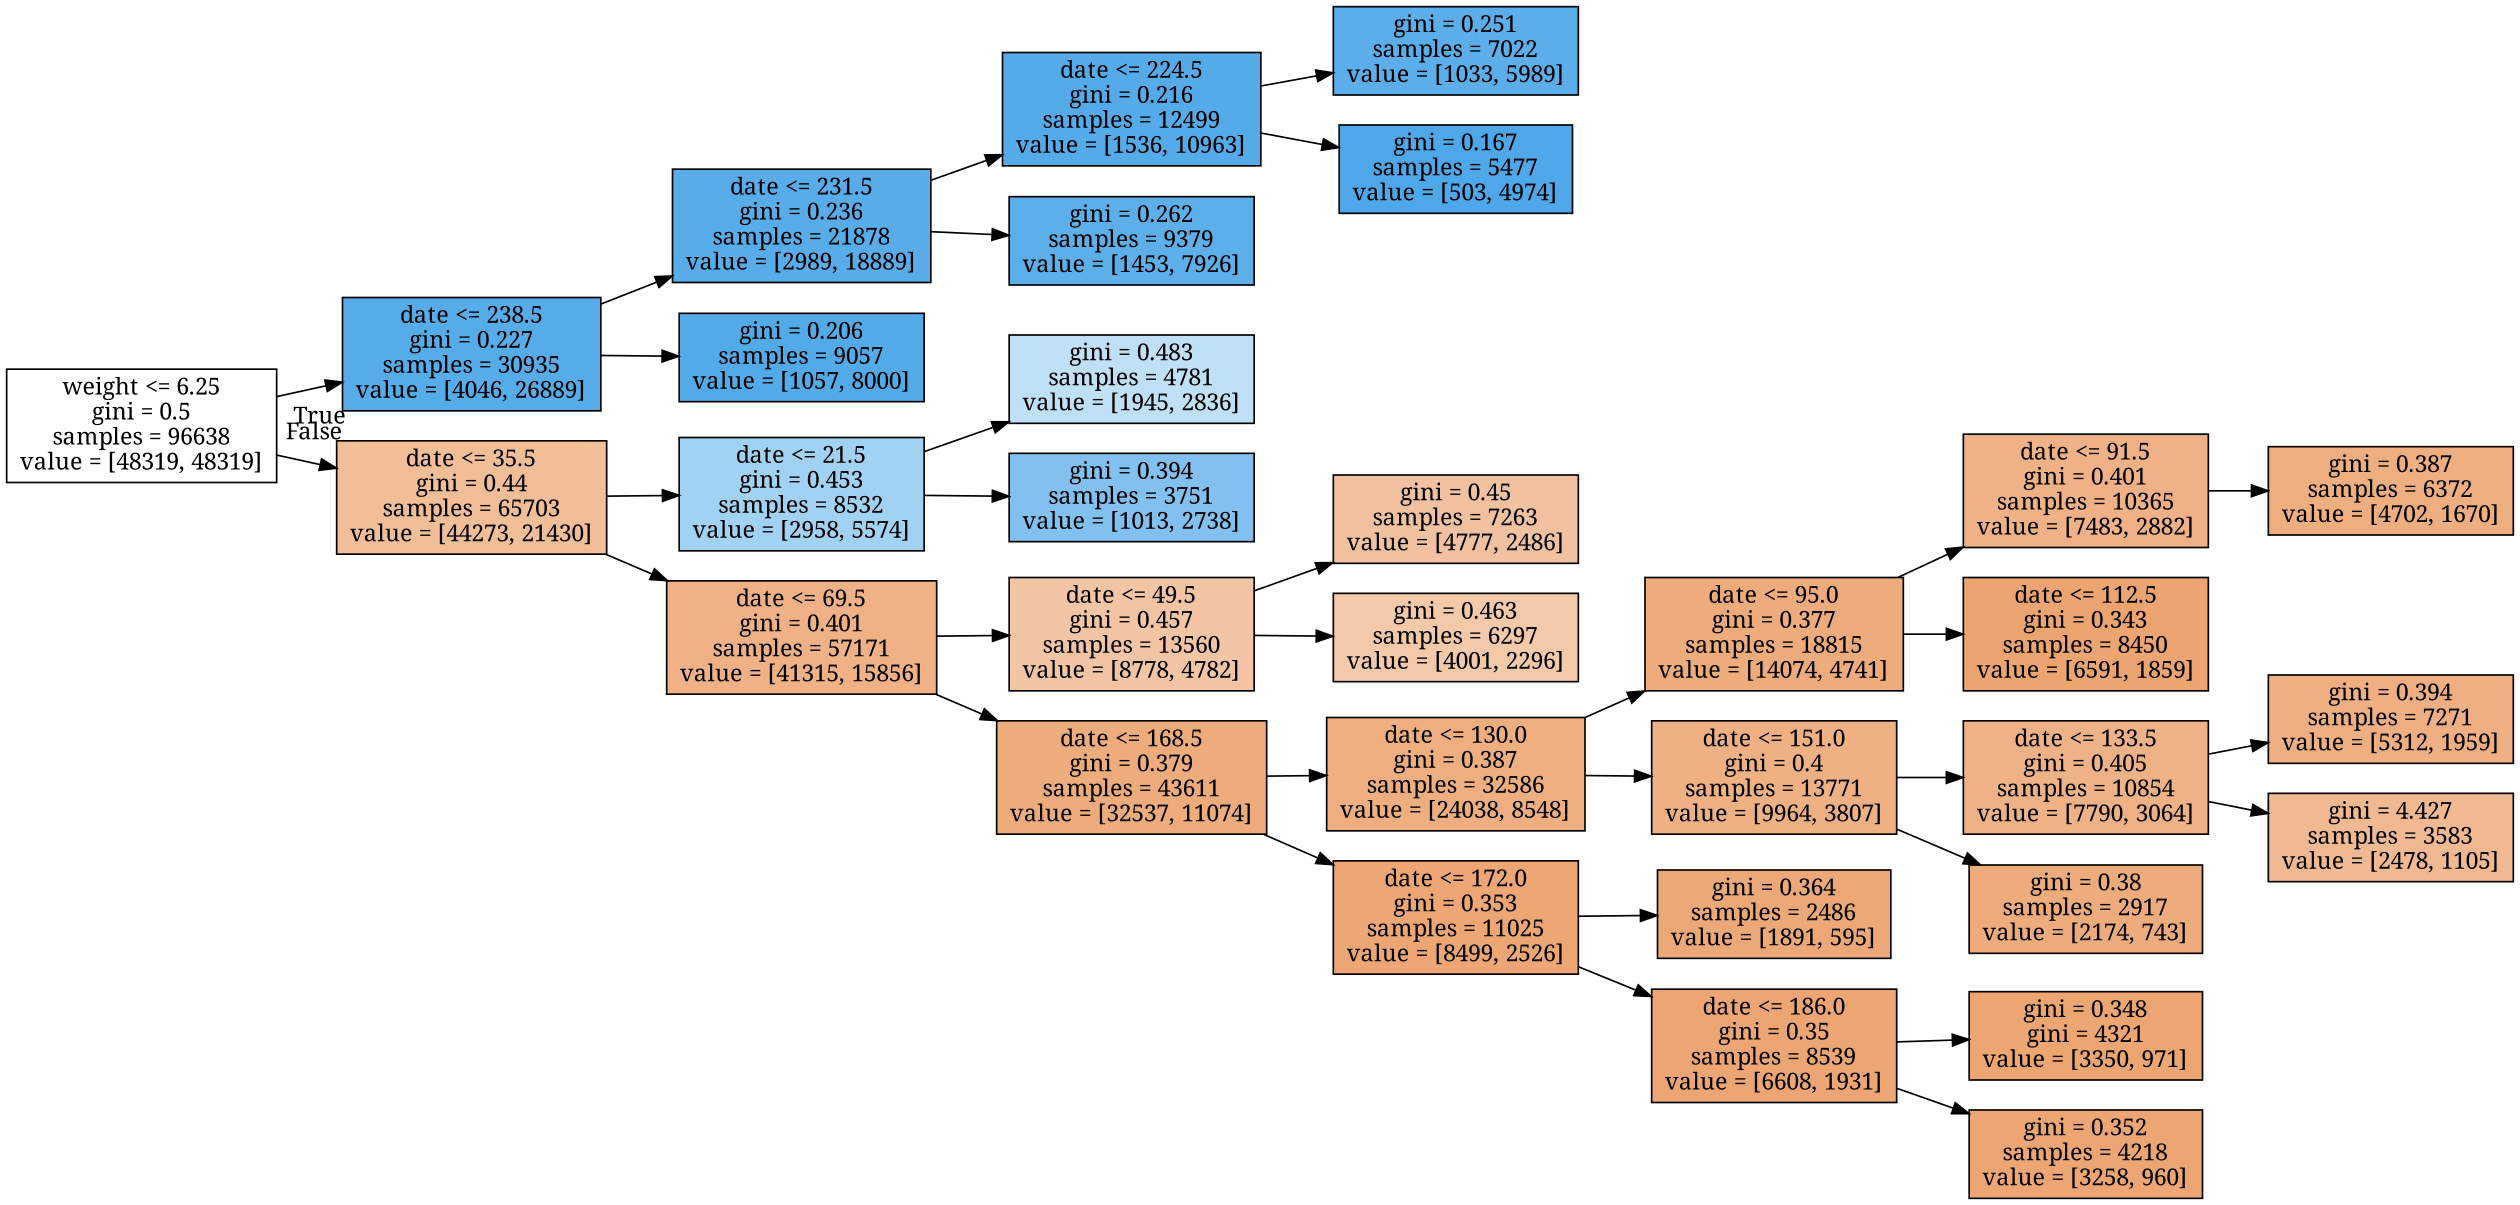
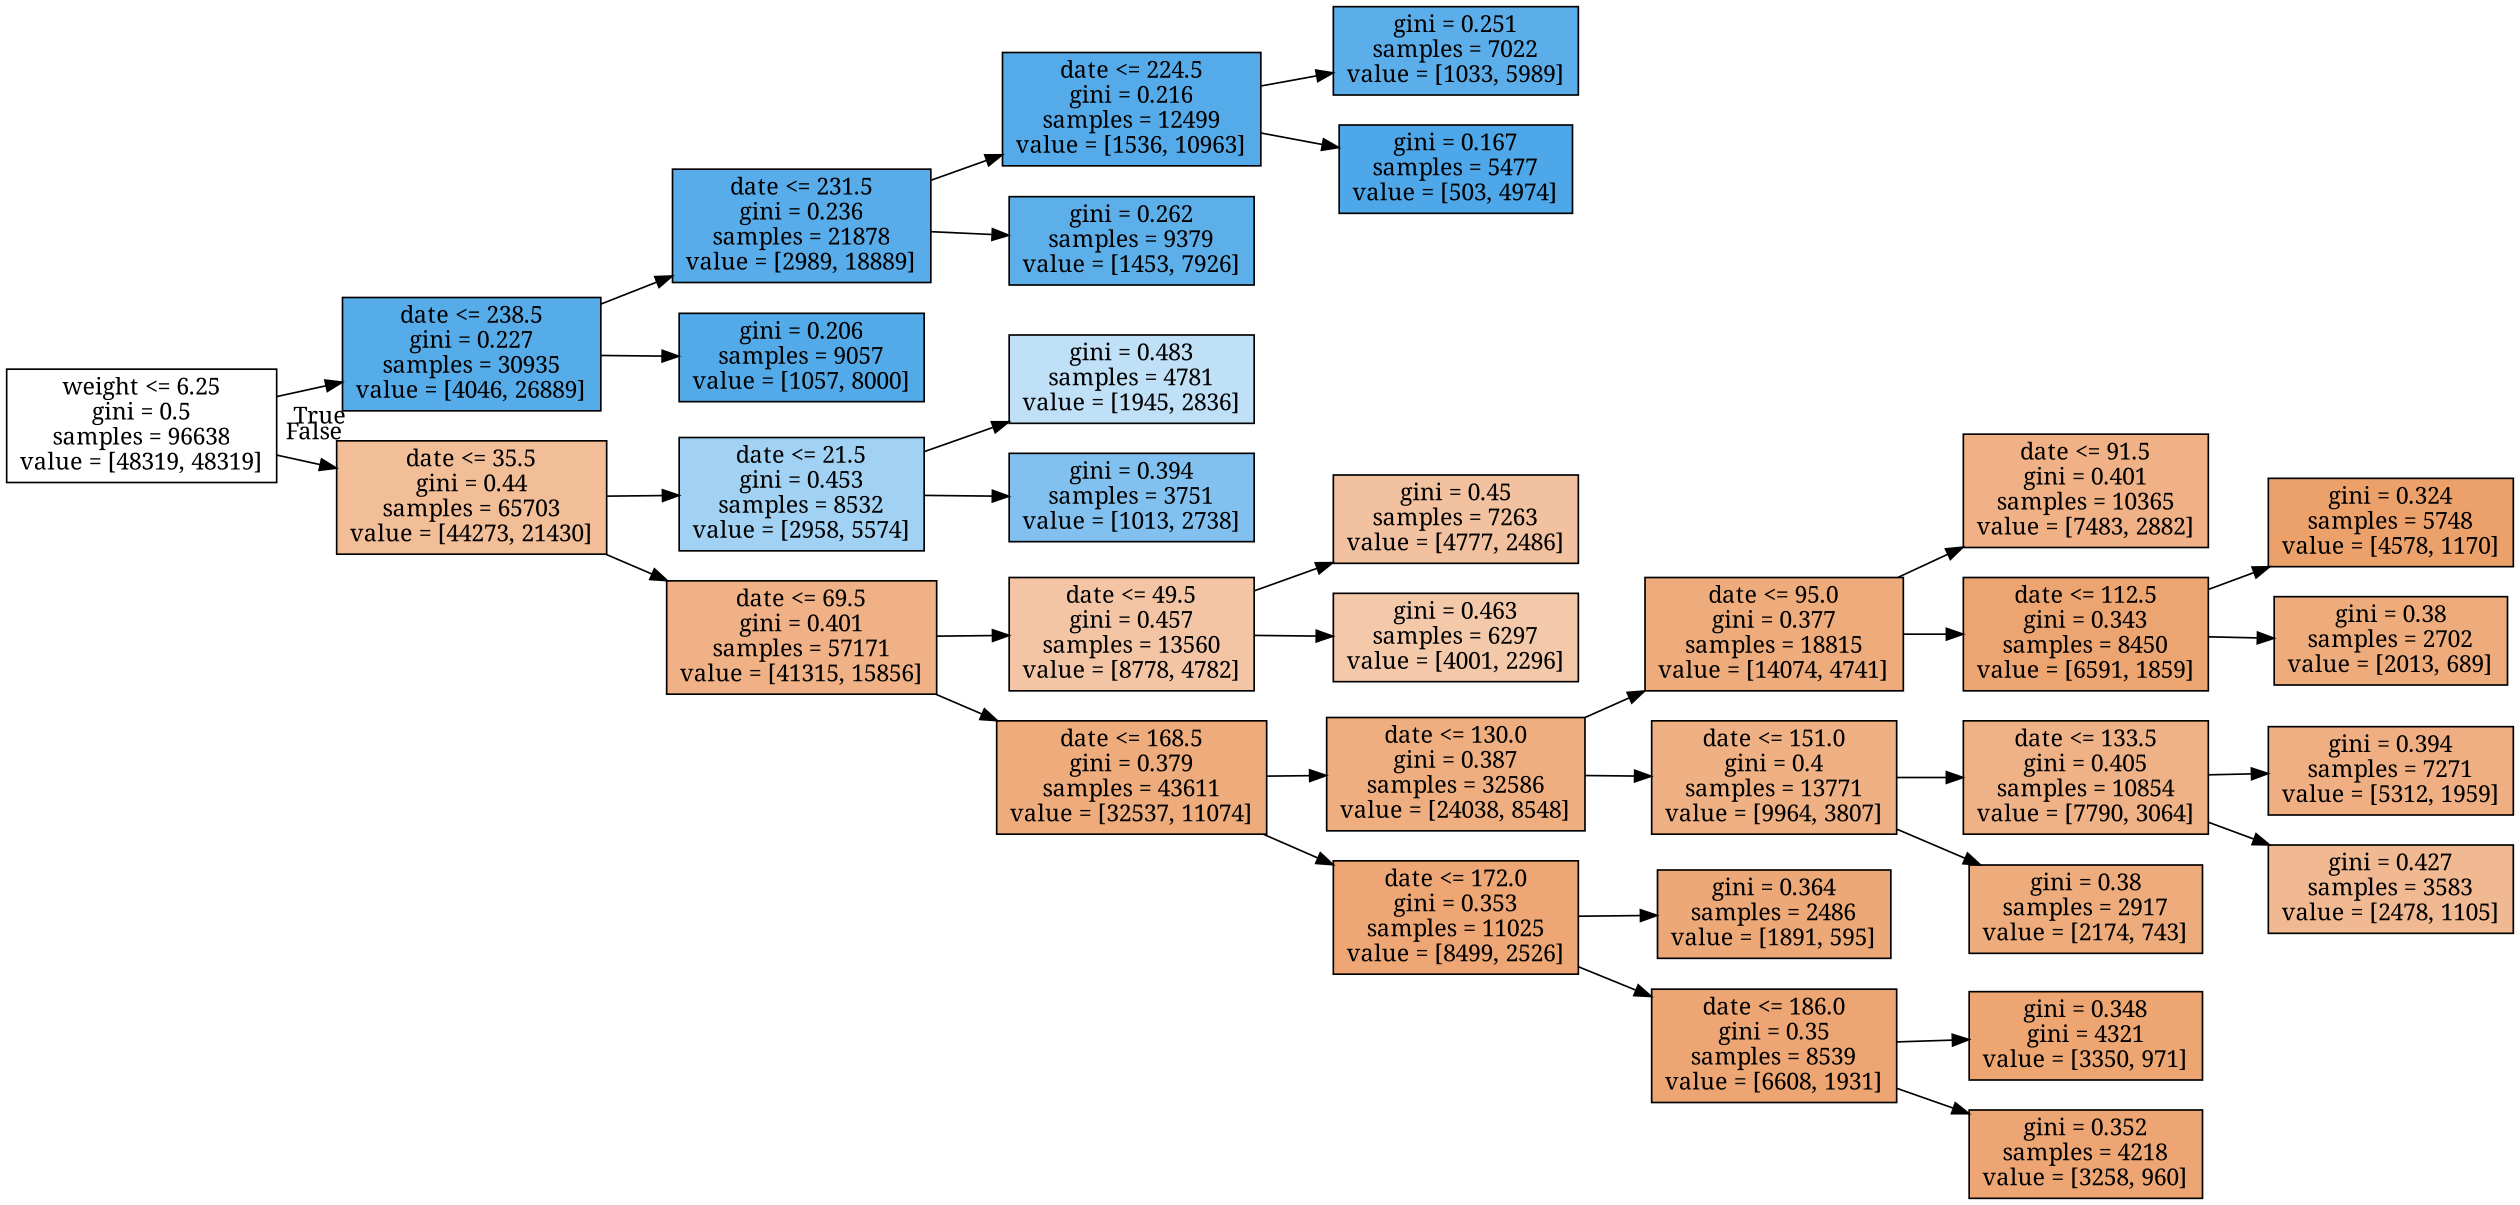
(2391, 491) -> none
none -> (2391, 522)
none -> (2391, 641)
(2391, 838) -> (2391, 889)
